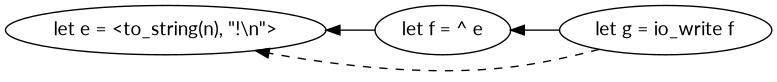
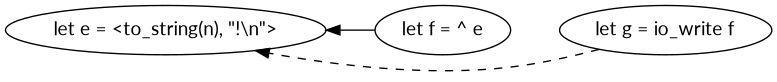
(542, 30) -> none
